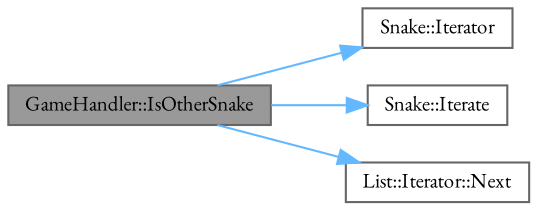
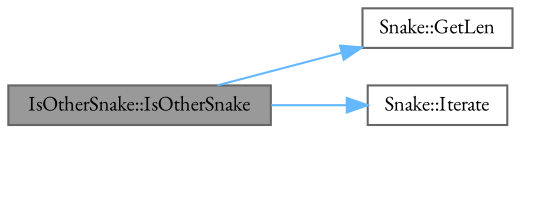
(438, 28) -> (438, 28)
(140, 105) -> (140, 105)
(438, 182) -> none
